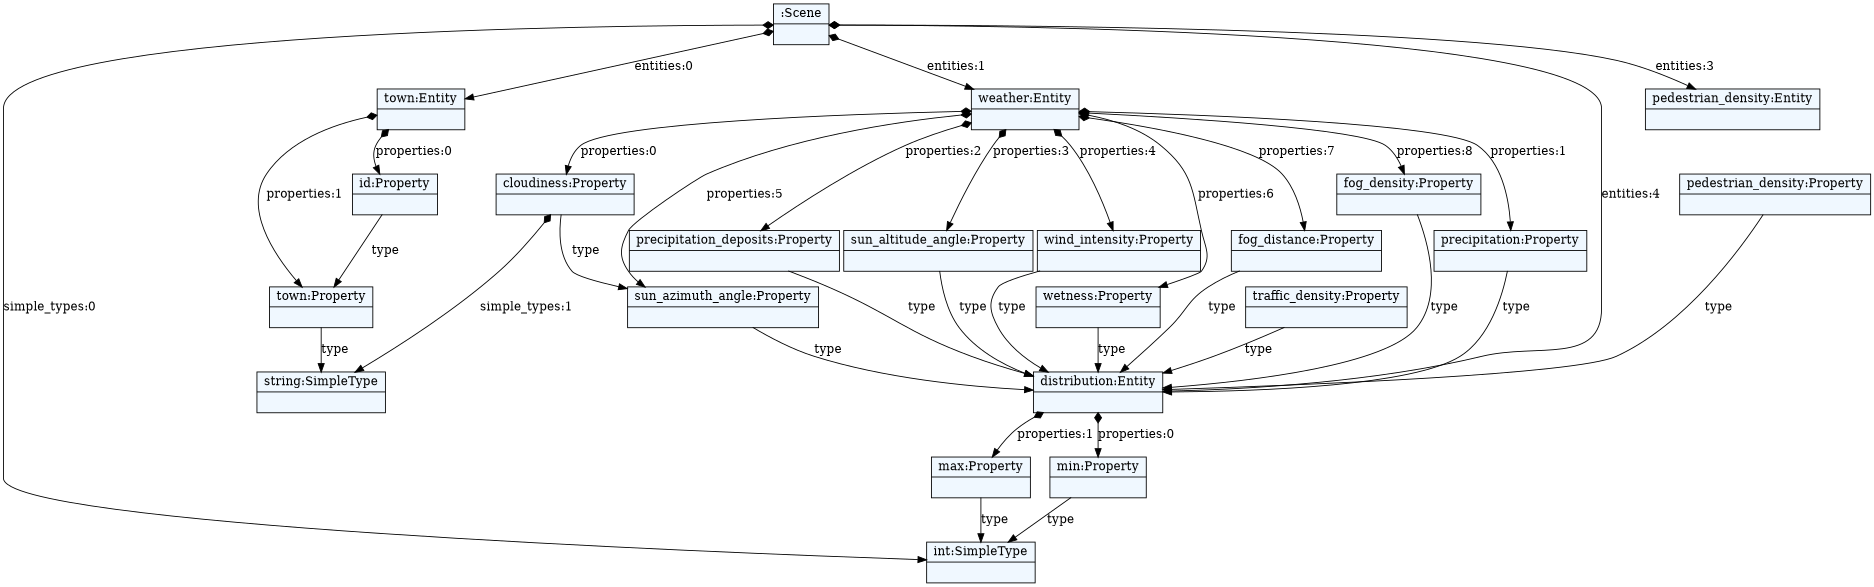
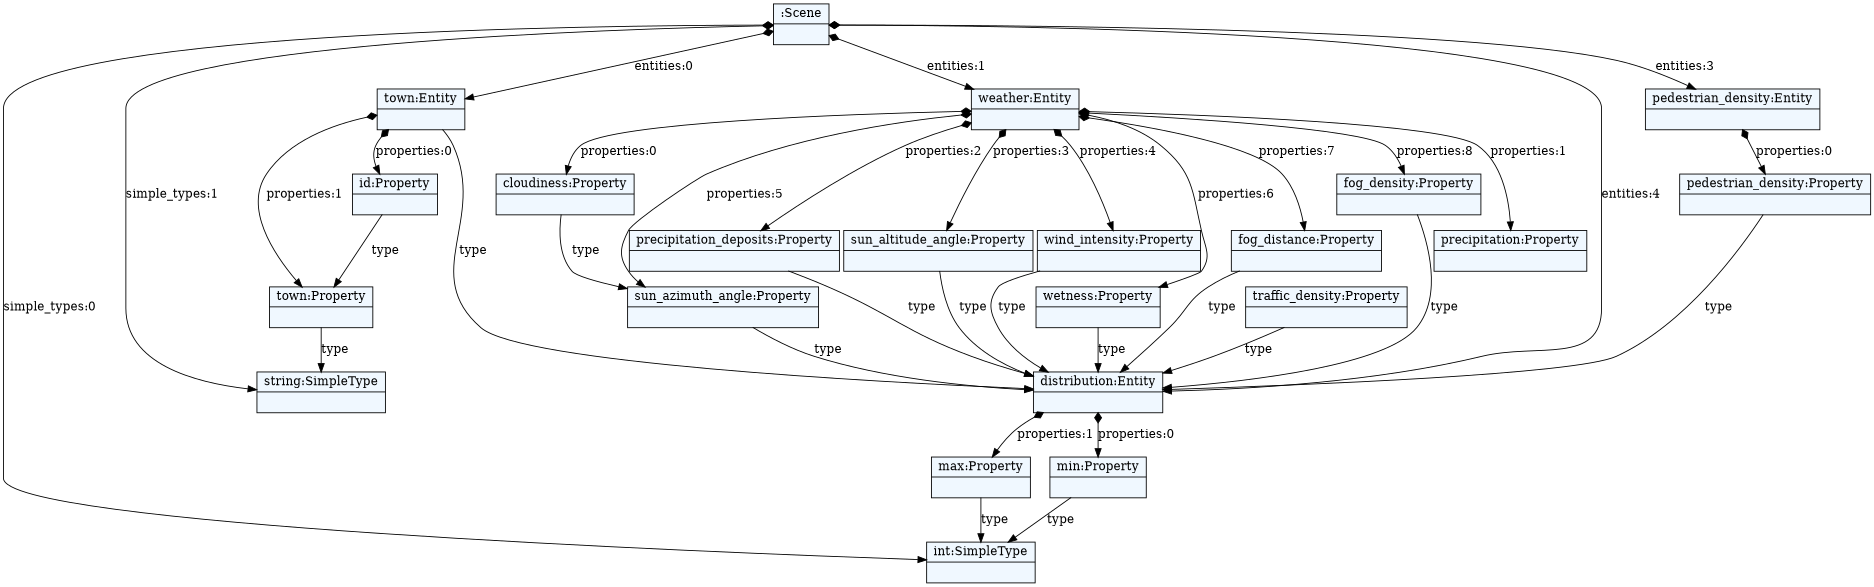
none -> (1754, 153)
(460, 303) -> (259, 60)
(1462, 355) -> (645, 362)
